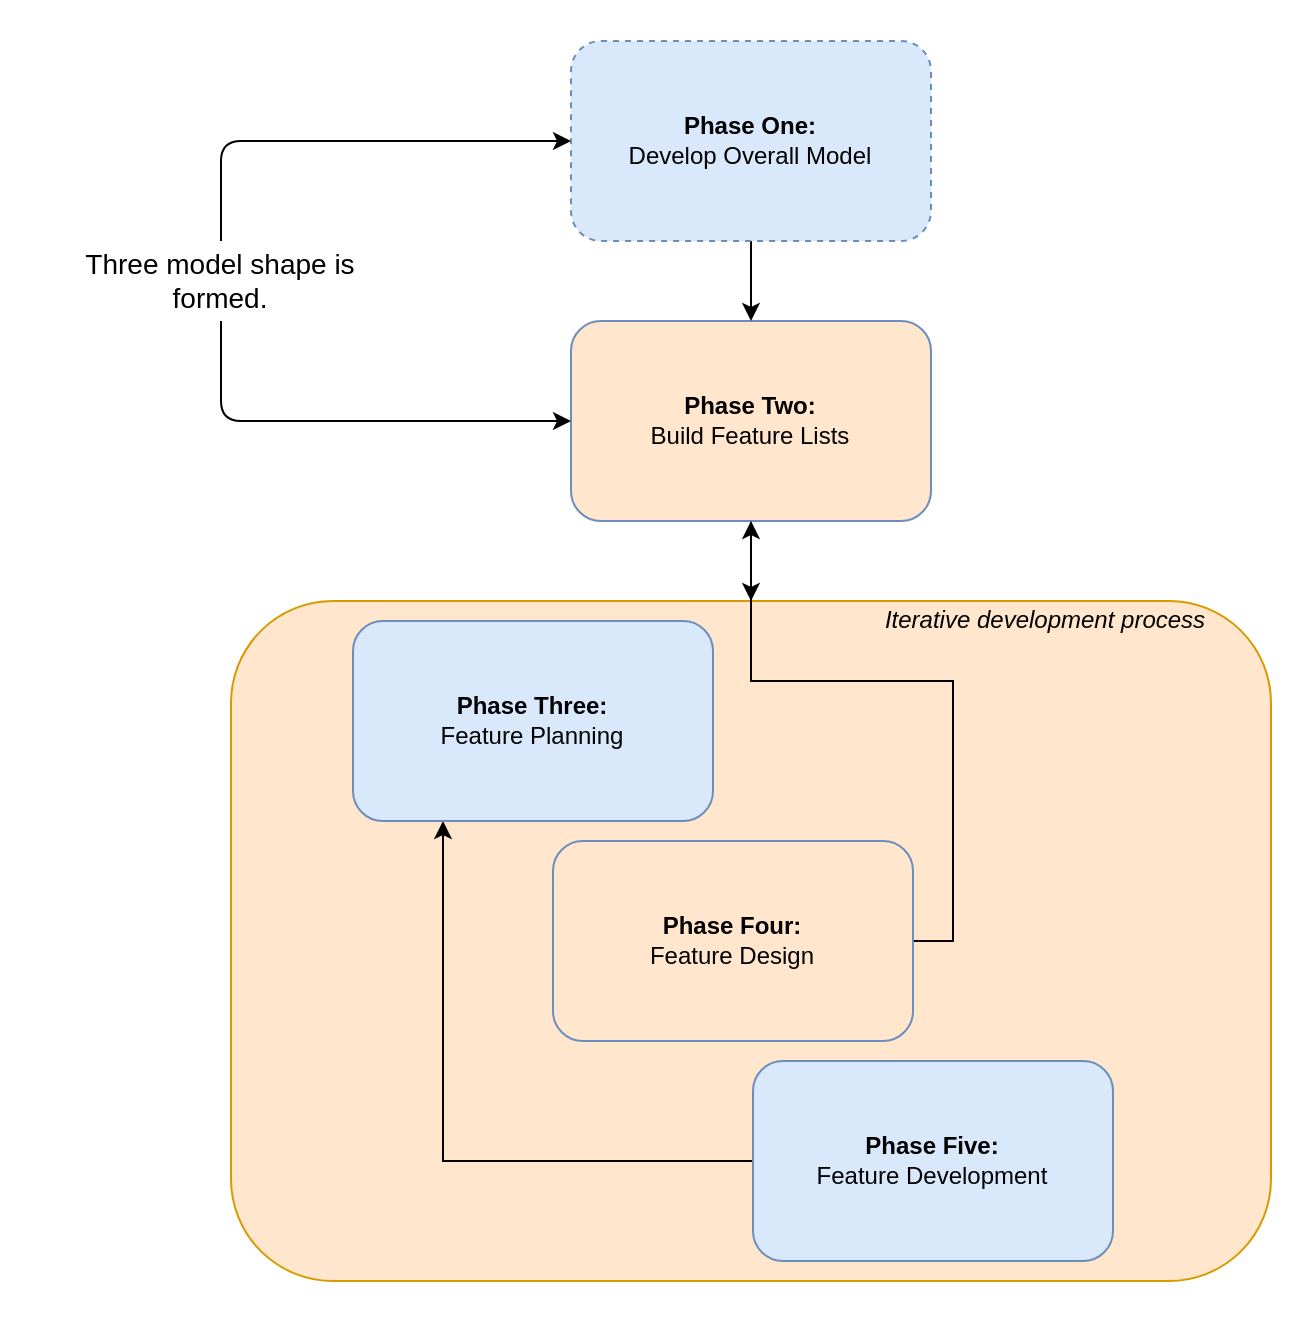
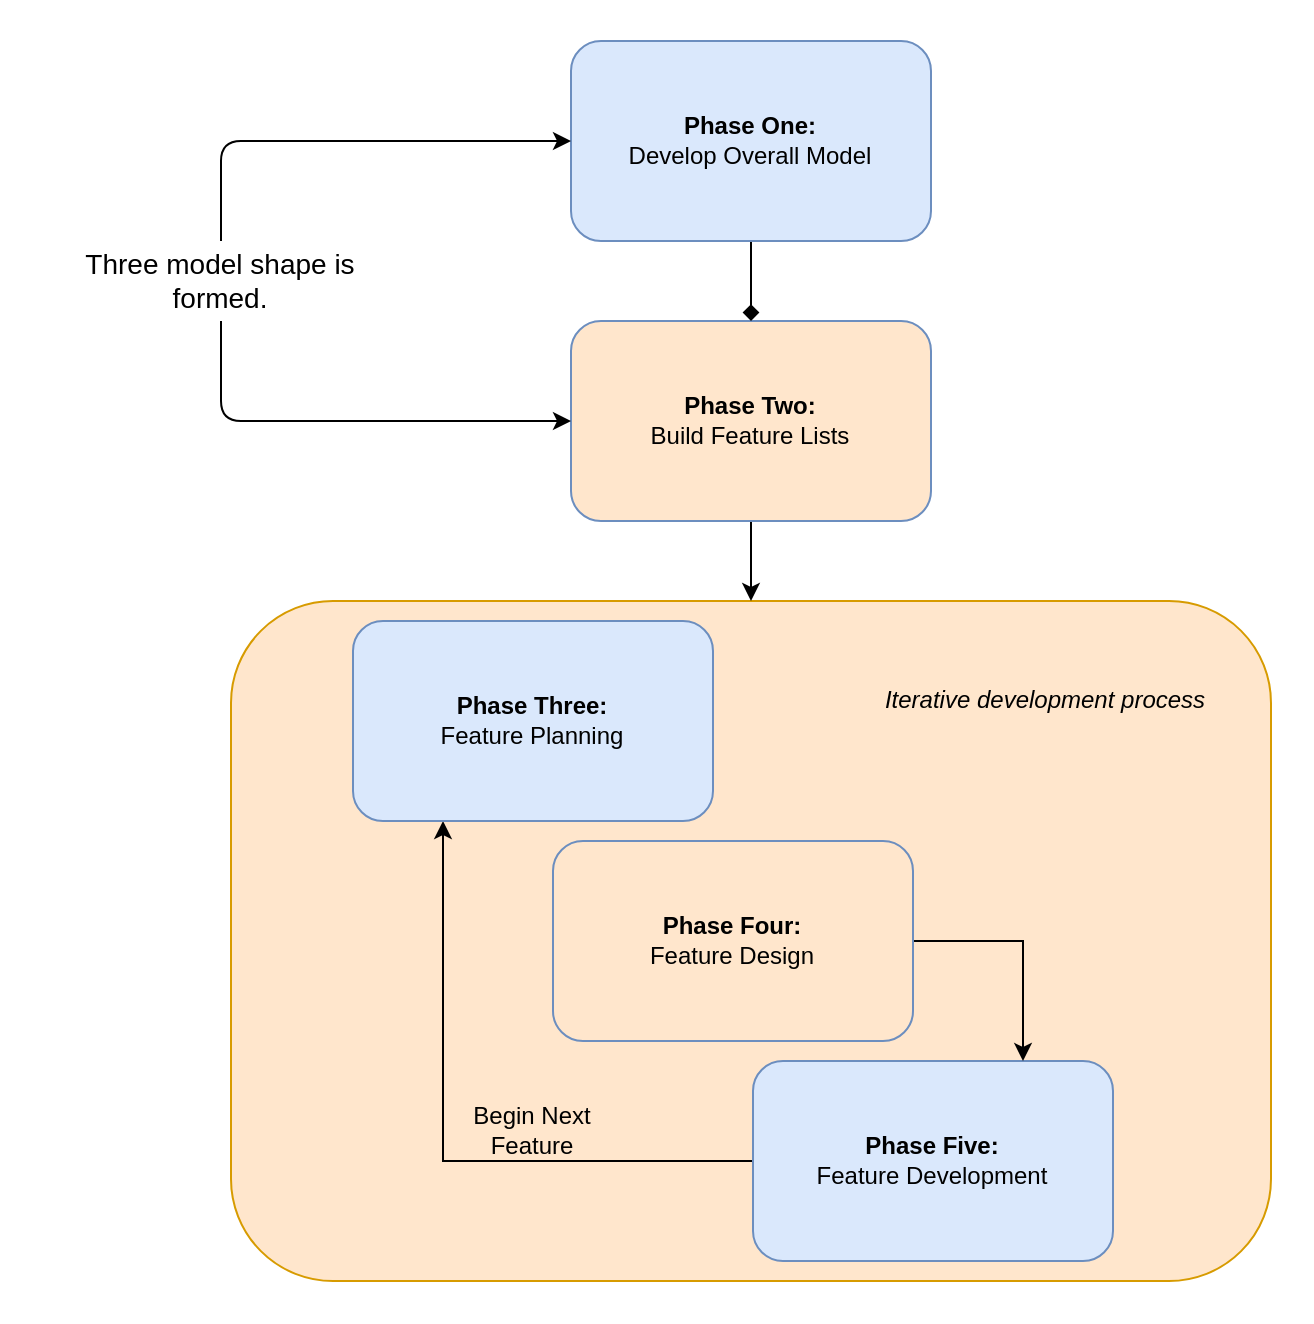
(751, 141) -> (751, 141)
(751, 306) -> (751, 305)
(1046, 621) -> (1046, 701)
(942, 681) -> (1023, 958)
none -> (533, 1131)
